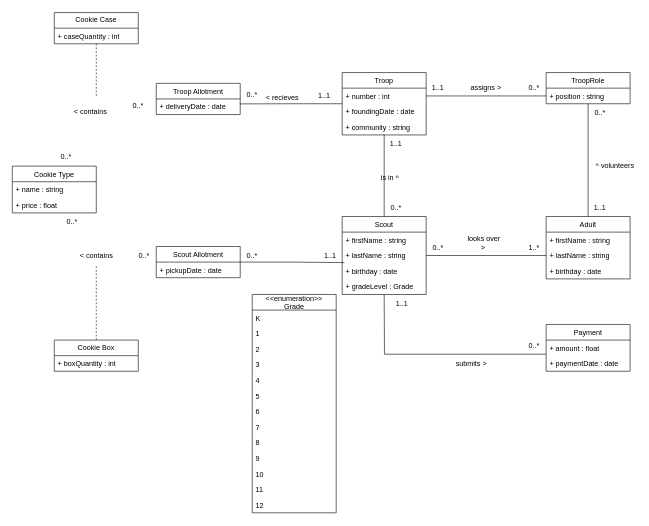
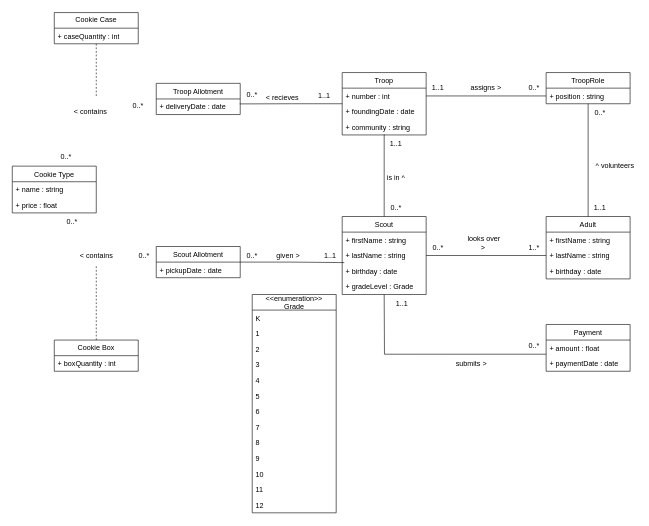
(390, 177) -> (396, 177)
none -> (288, 255)
